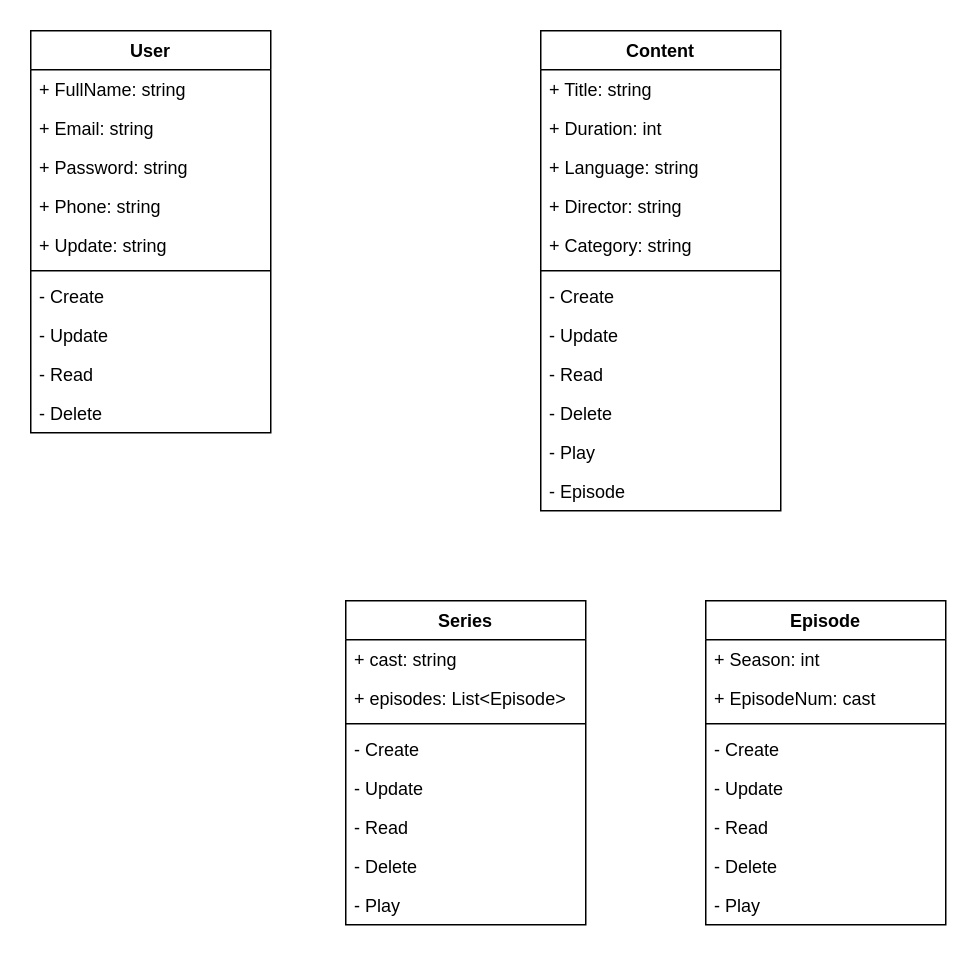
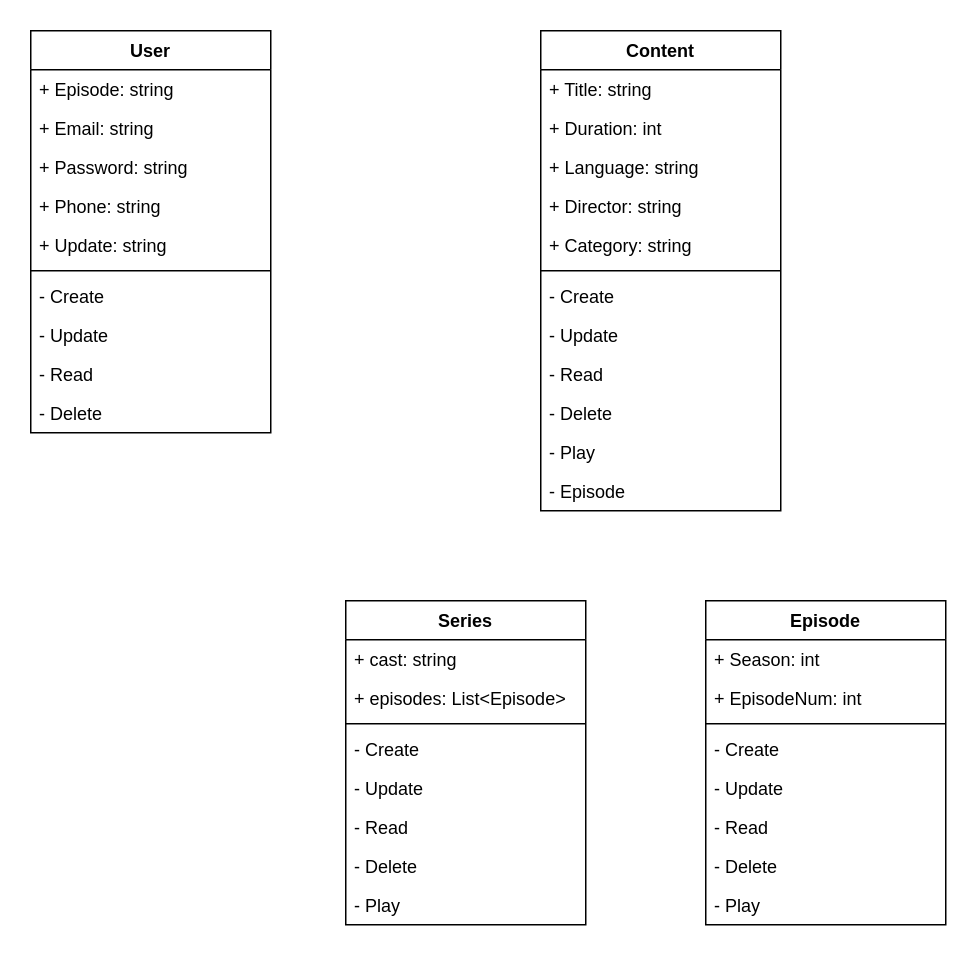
(116, 90) -> (113, 90)
(795, 699) -> (788, 699)
